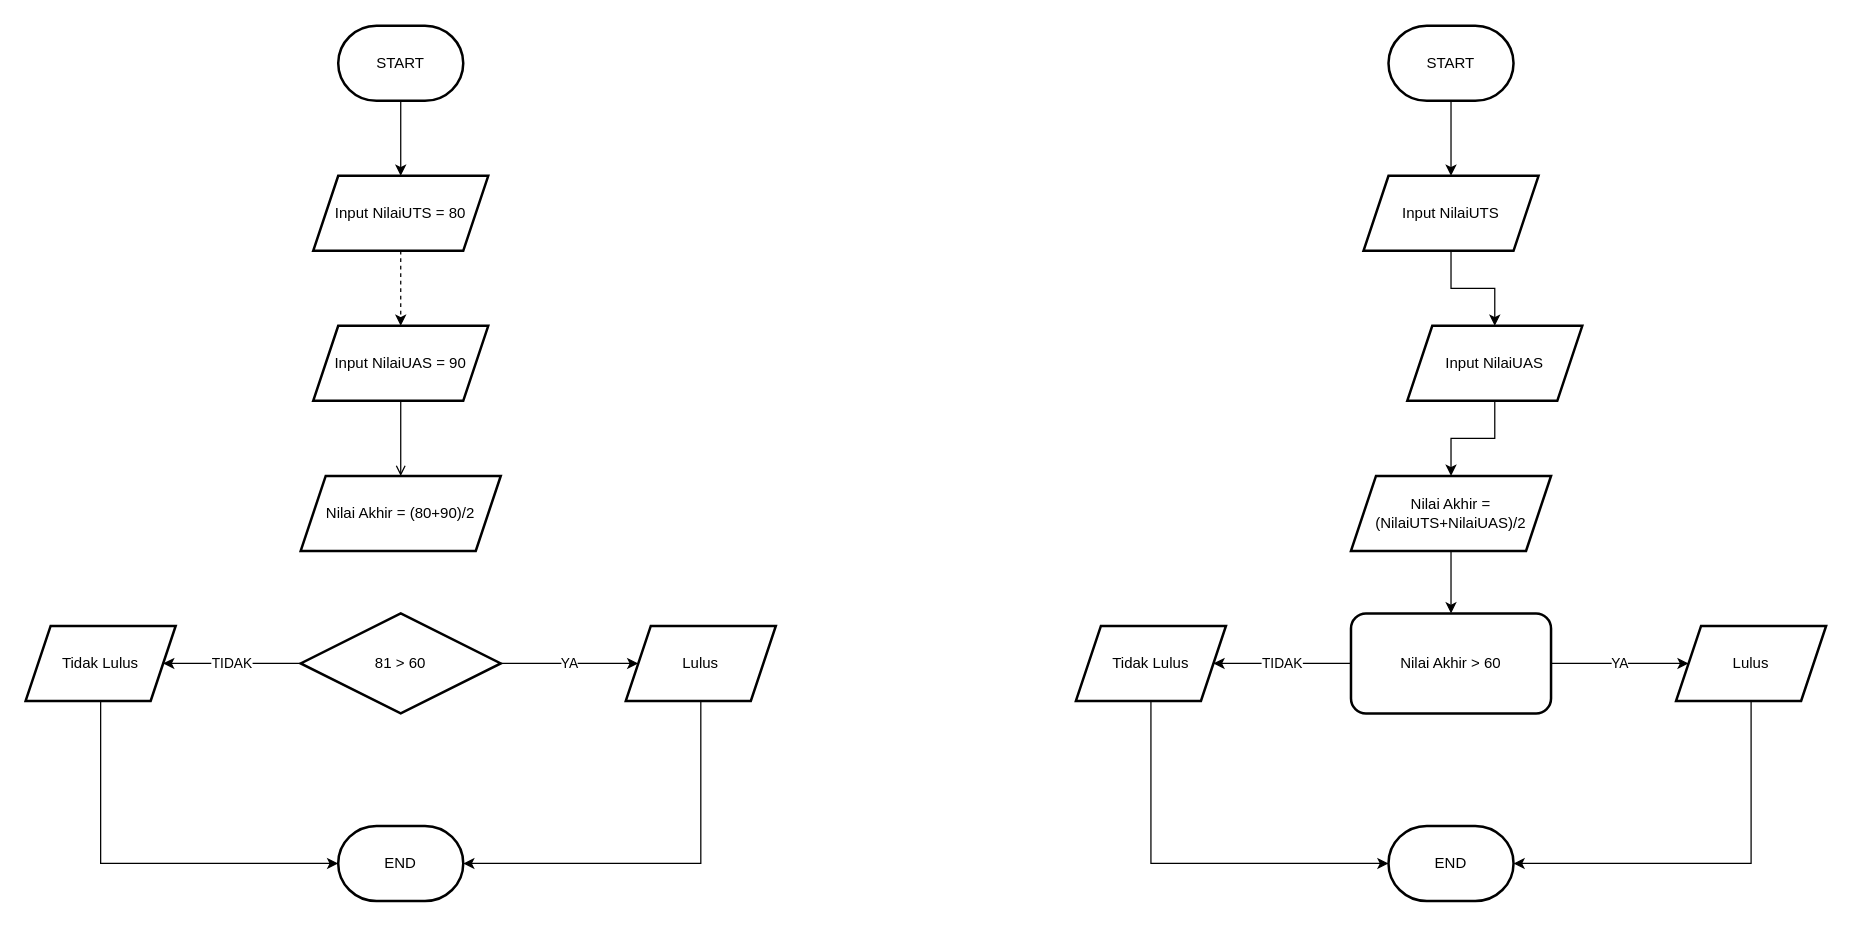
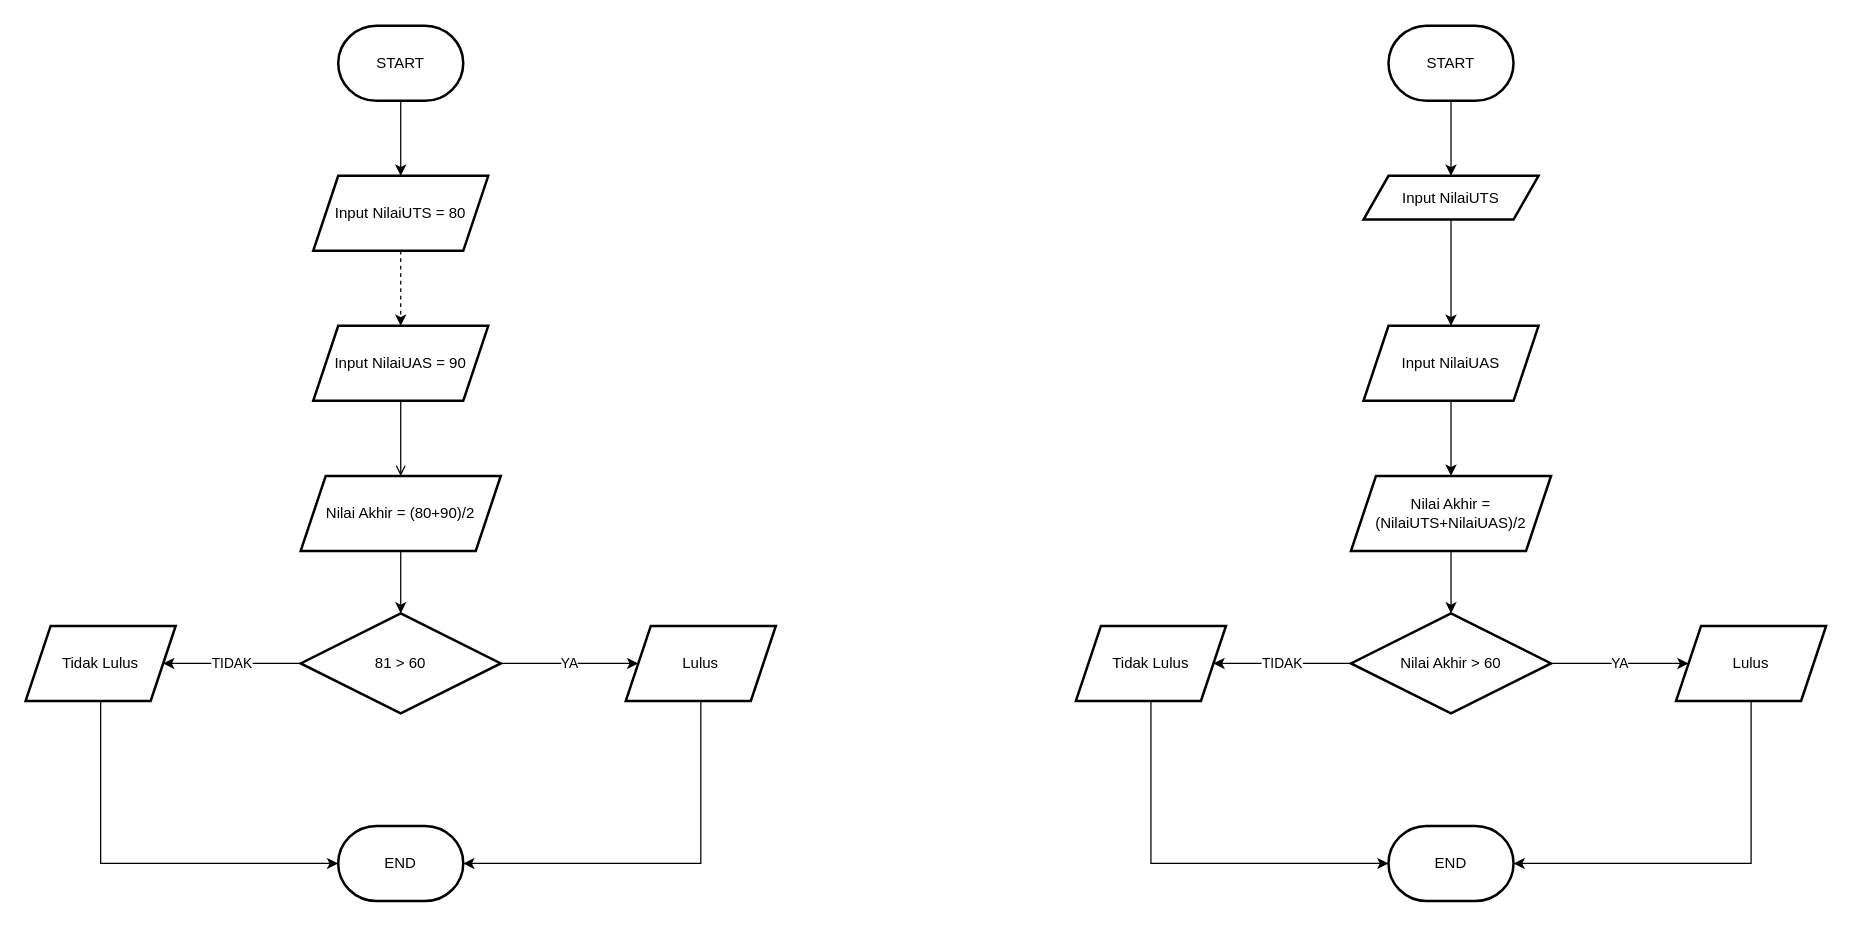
(1451, 213) -> (1451, 198)
(1494, 363) -> (1451, 363)
none -> (401, 578)
(1451, 663) -> (1451, 663)
